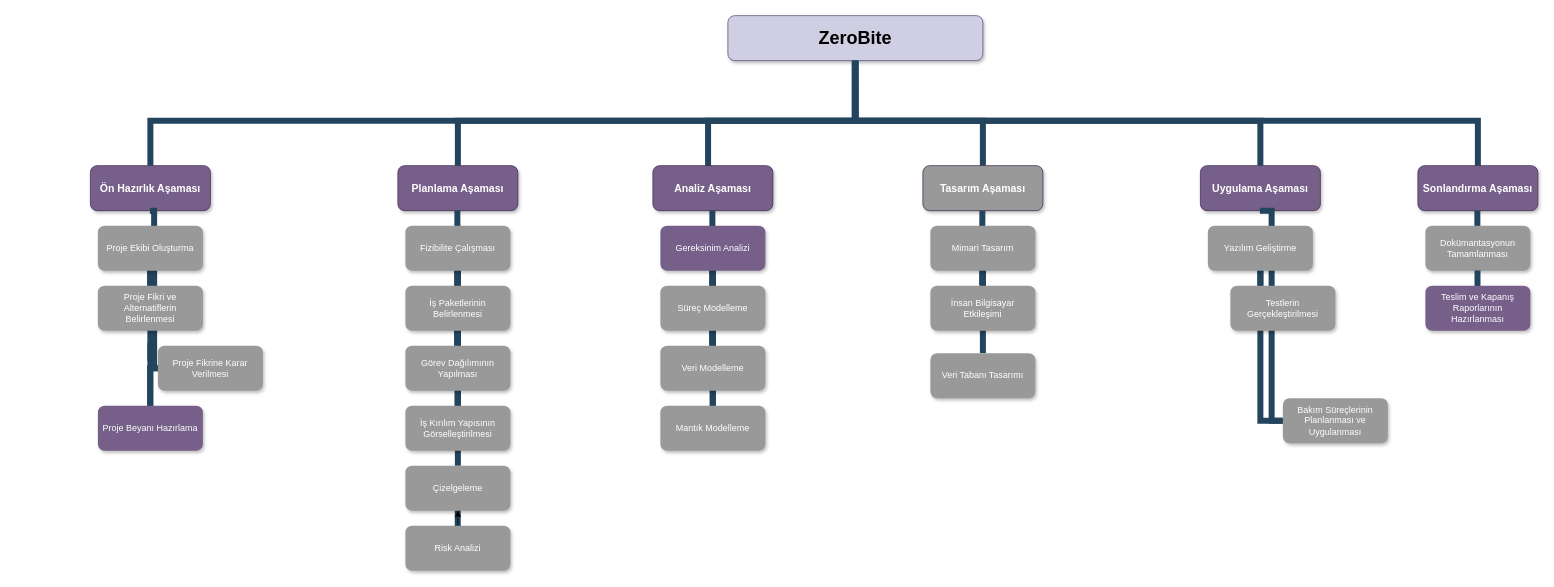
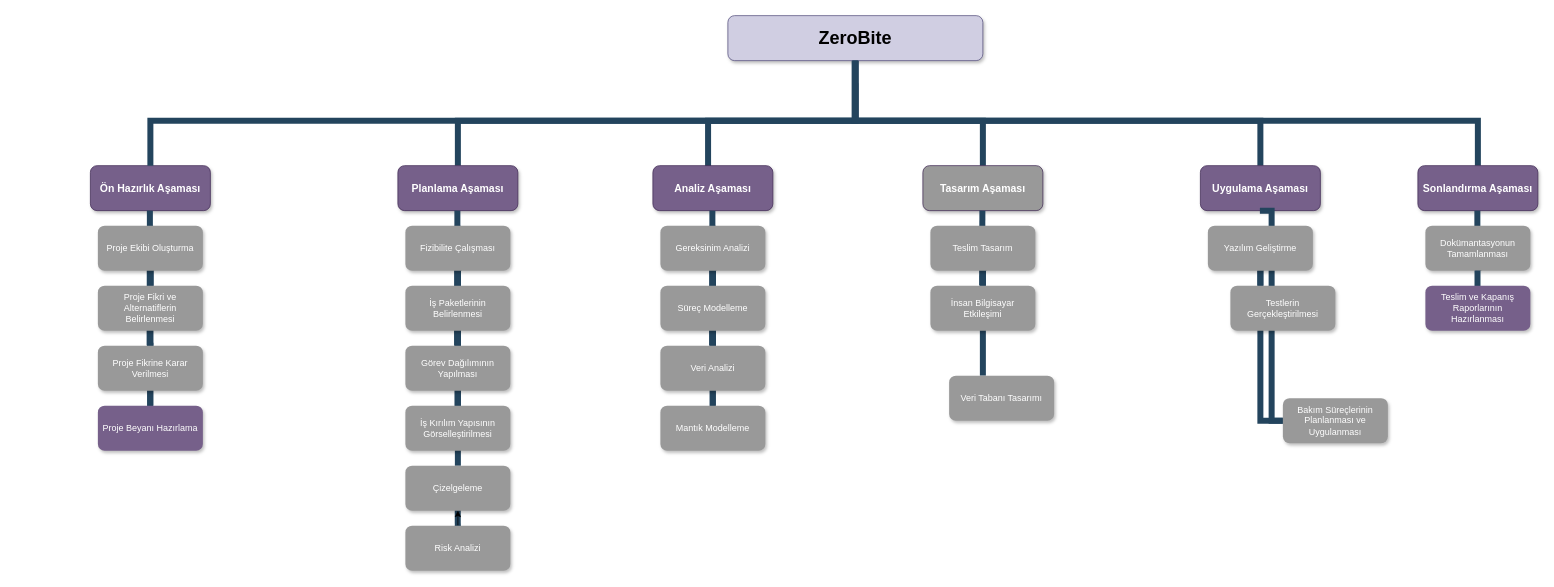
(713, 248) -> (713, 248)
(983, 248) -> (983, 248)
(210, 368) -> (150, 368)
(713, 368) -> (713, 368)
(983, 375) -> (1002, 398)
